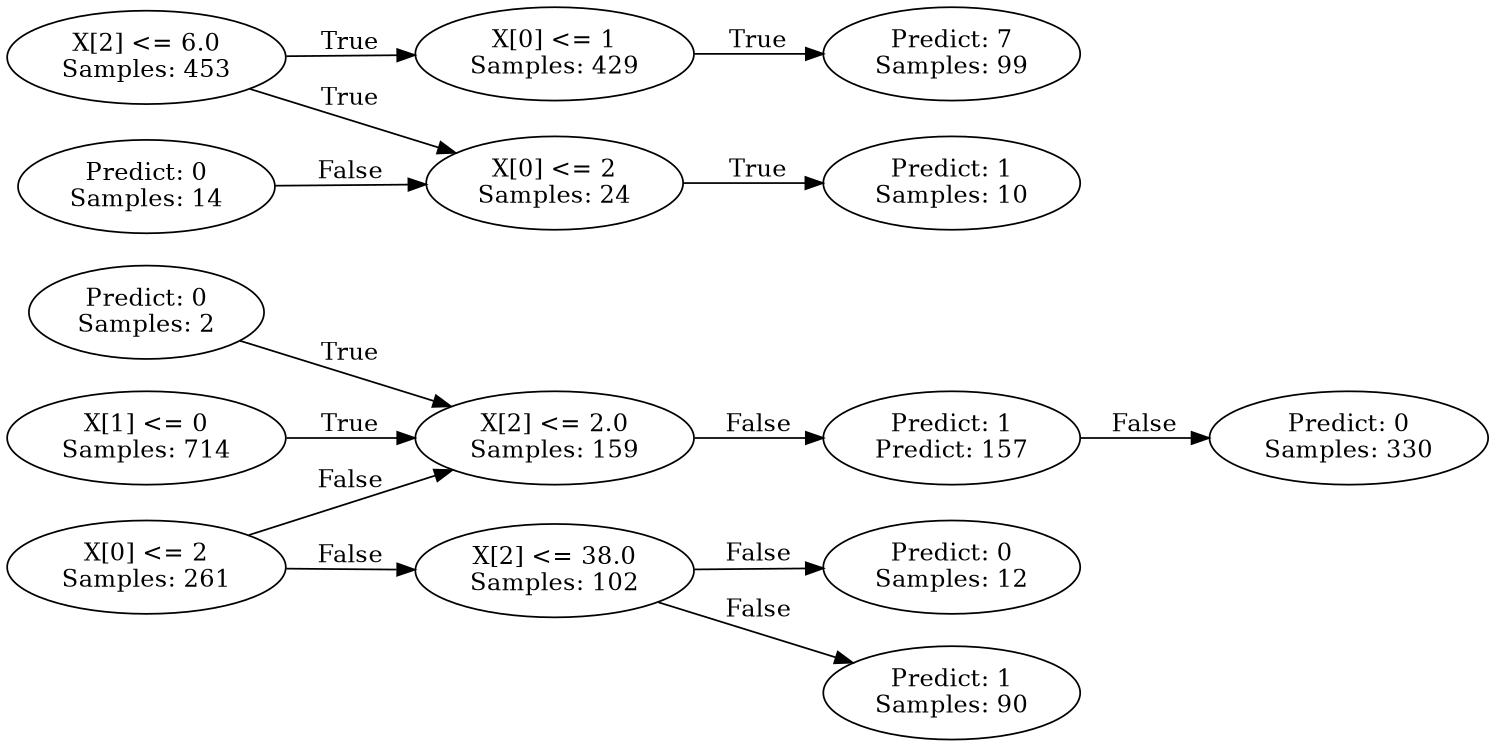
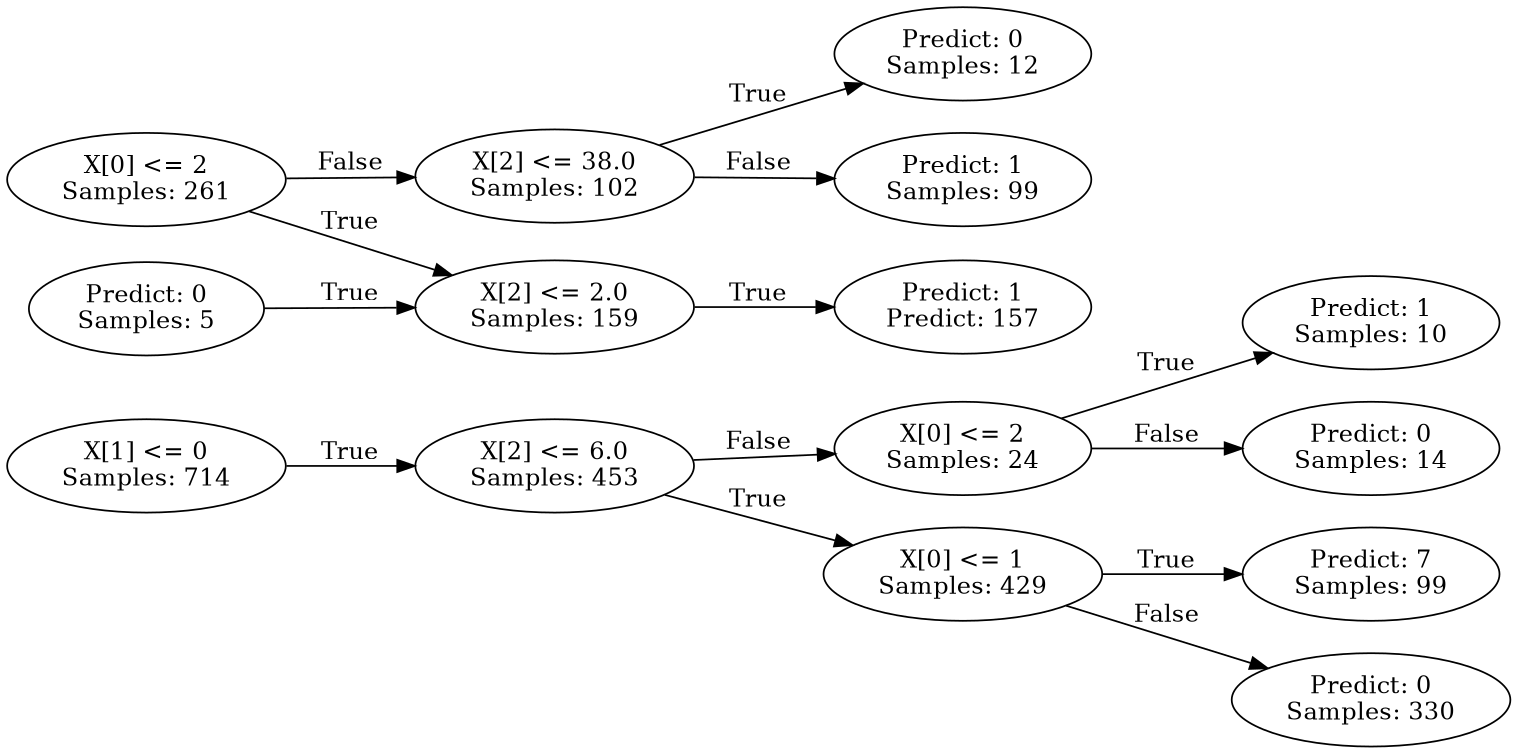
(351, 98) -> (759, 442)
(342, 185) -> (1158, 448)
(146, 312) -> (146, 309)
(759, 425) -> (759, 294)
(342, 438) -> (342, 466)
(1136, 438) -> (1158, 634)
(351, 481) -> (351, 222)
(759, 554) -> (759, 95)
(952, 693) -> (963, 180)
